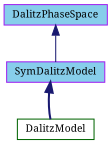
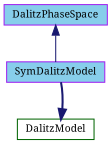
(49, 106) -> (62, 96)
